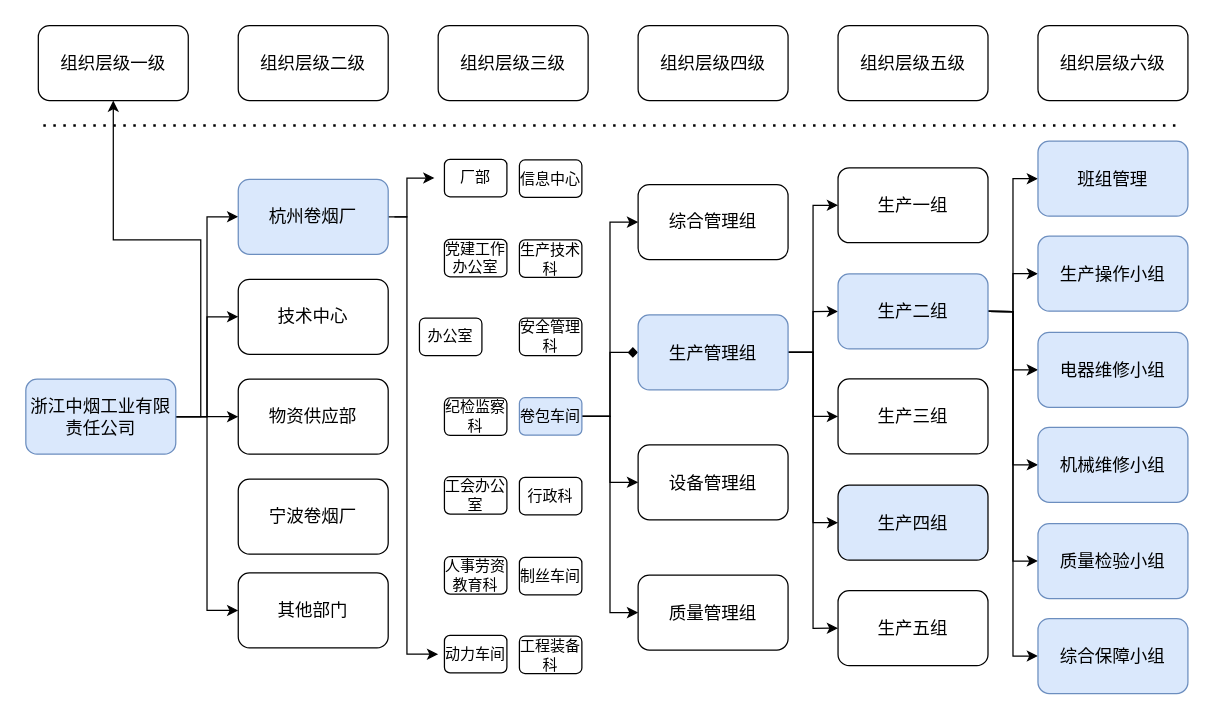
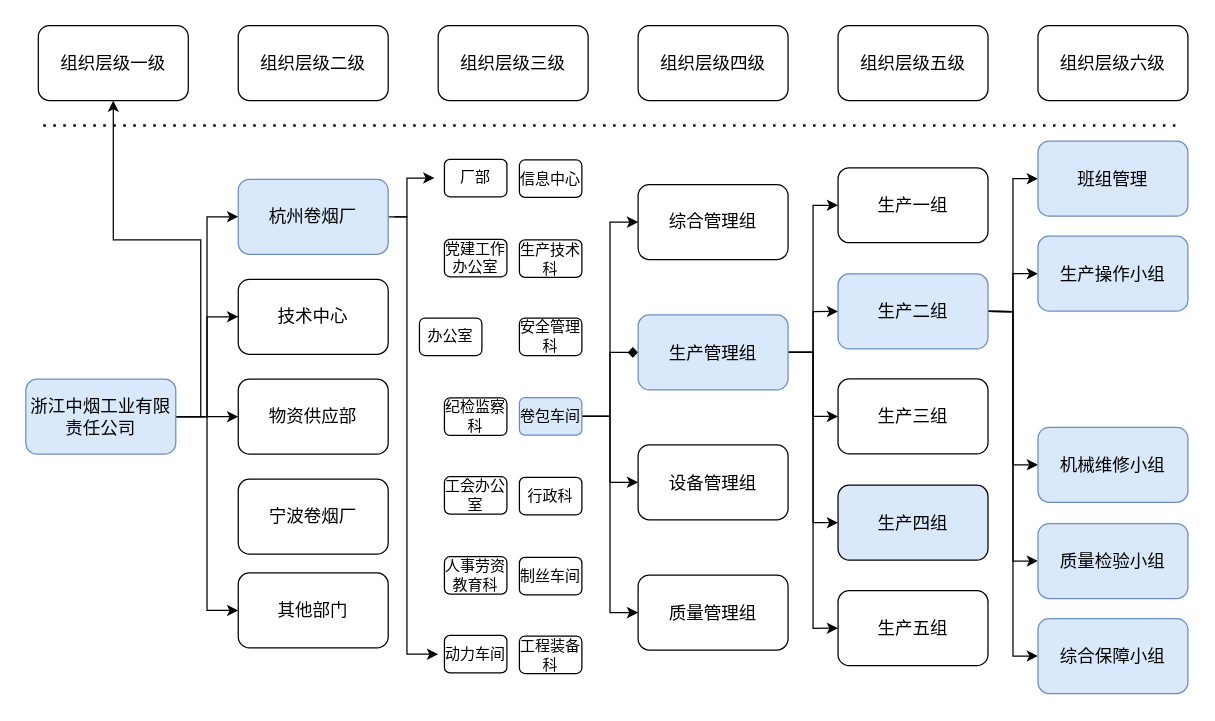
(1023, 370) -> none
(1113, 370) -> none
